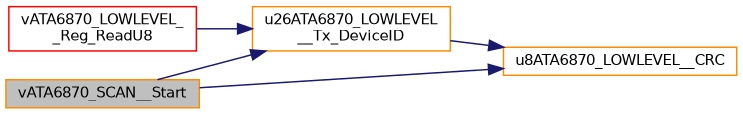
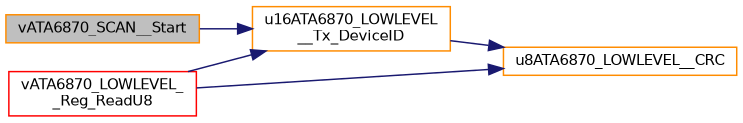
(351, 29) -> (351, 29)
(344, 79) -> (343, 79)
